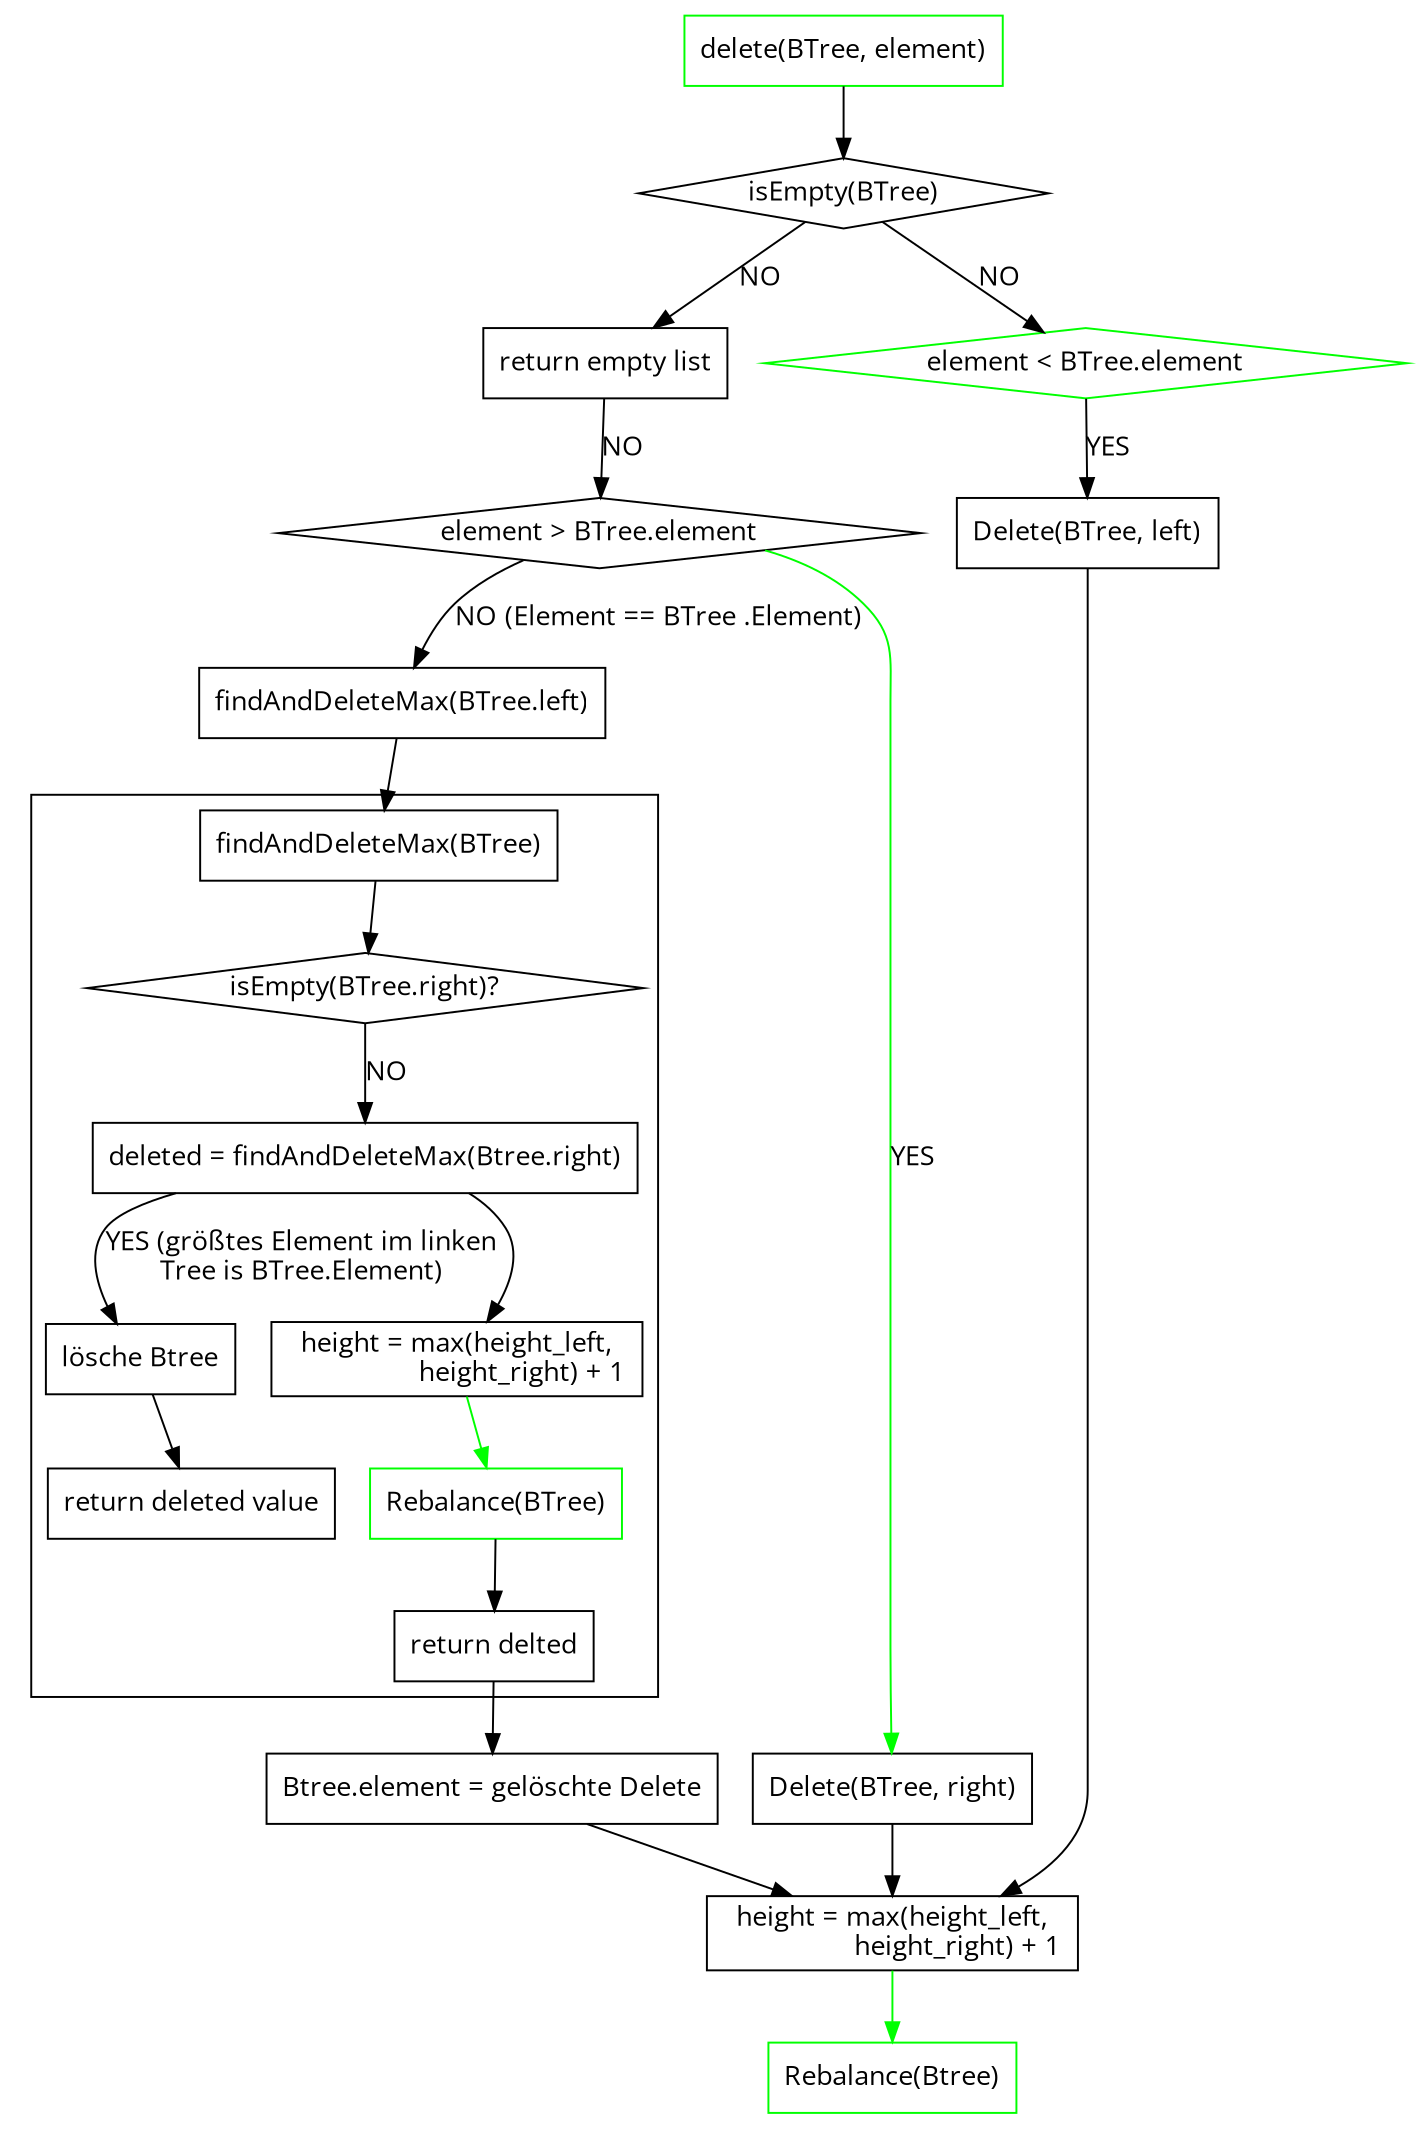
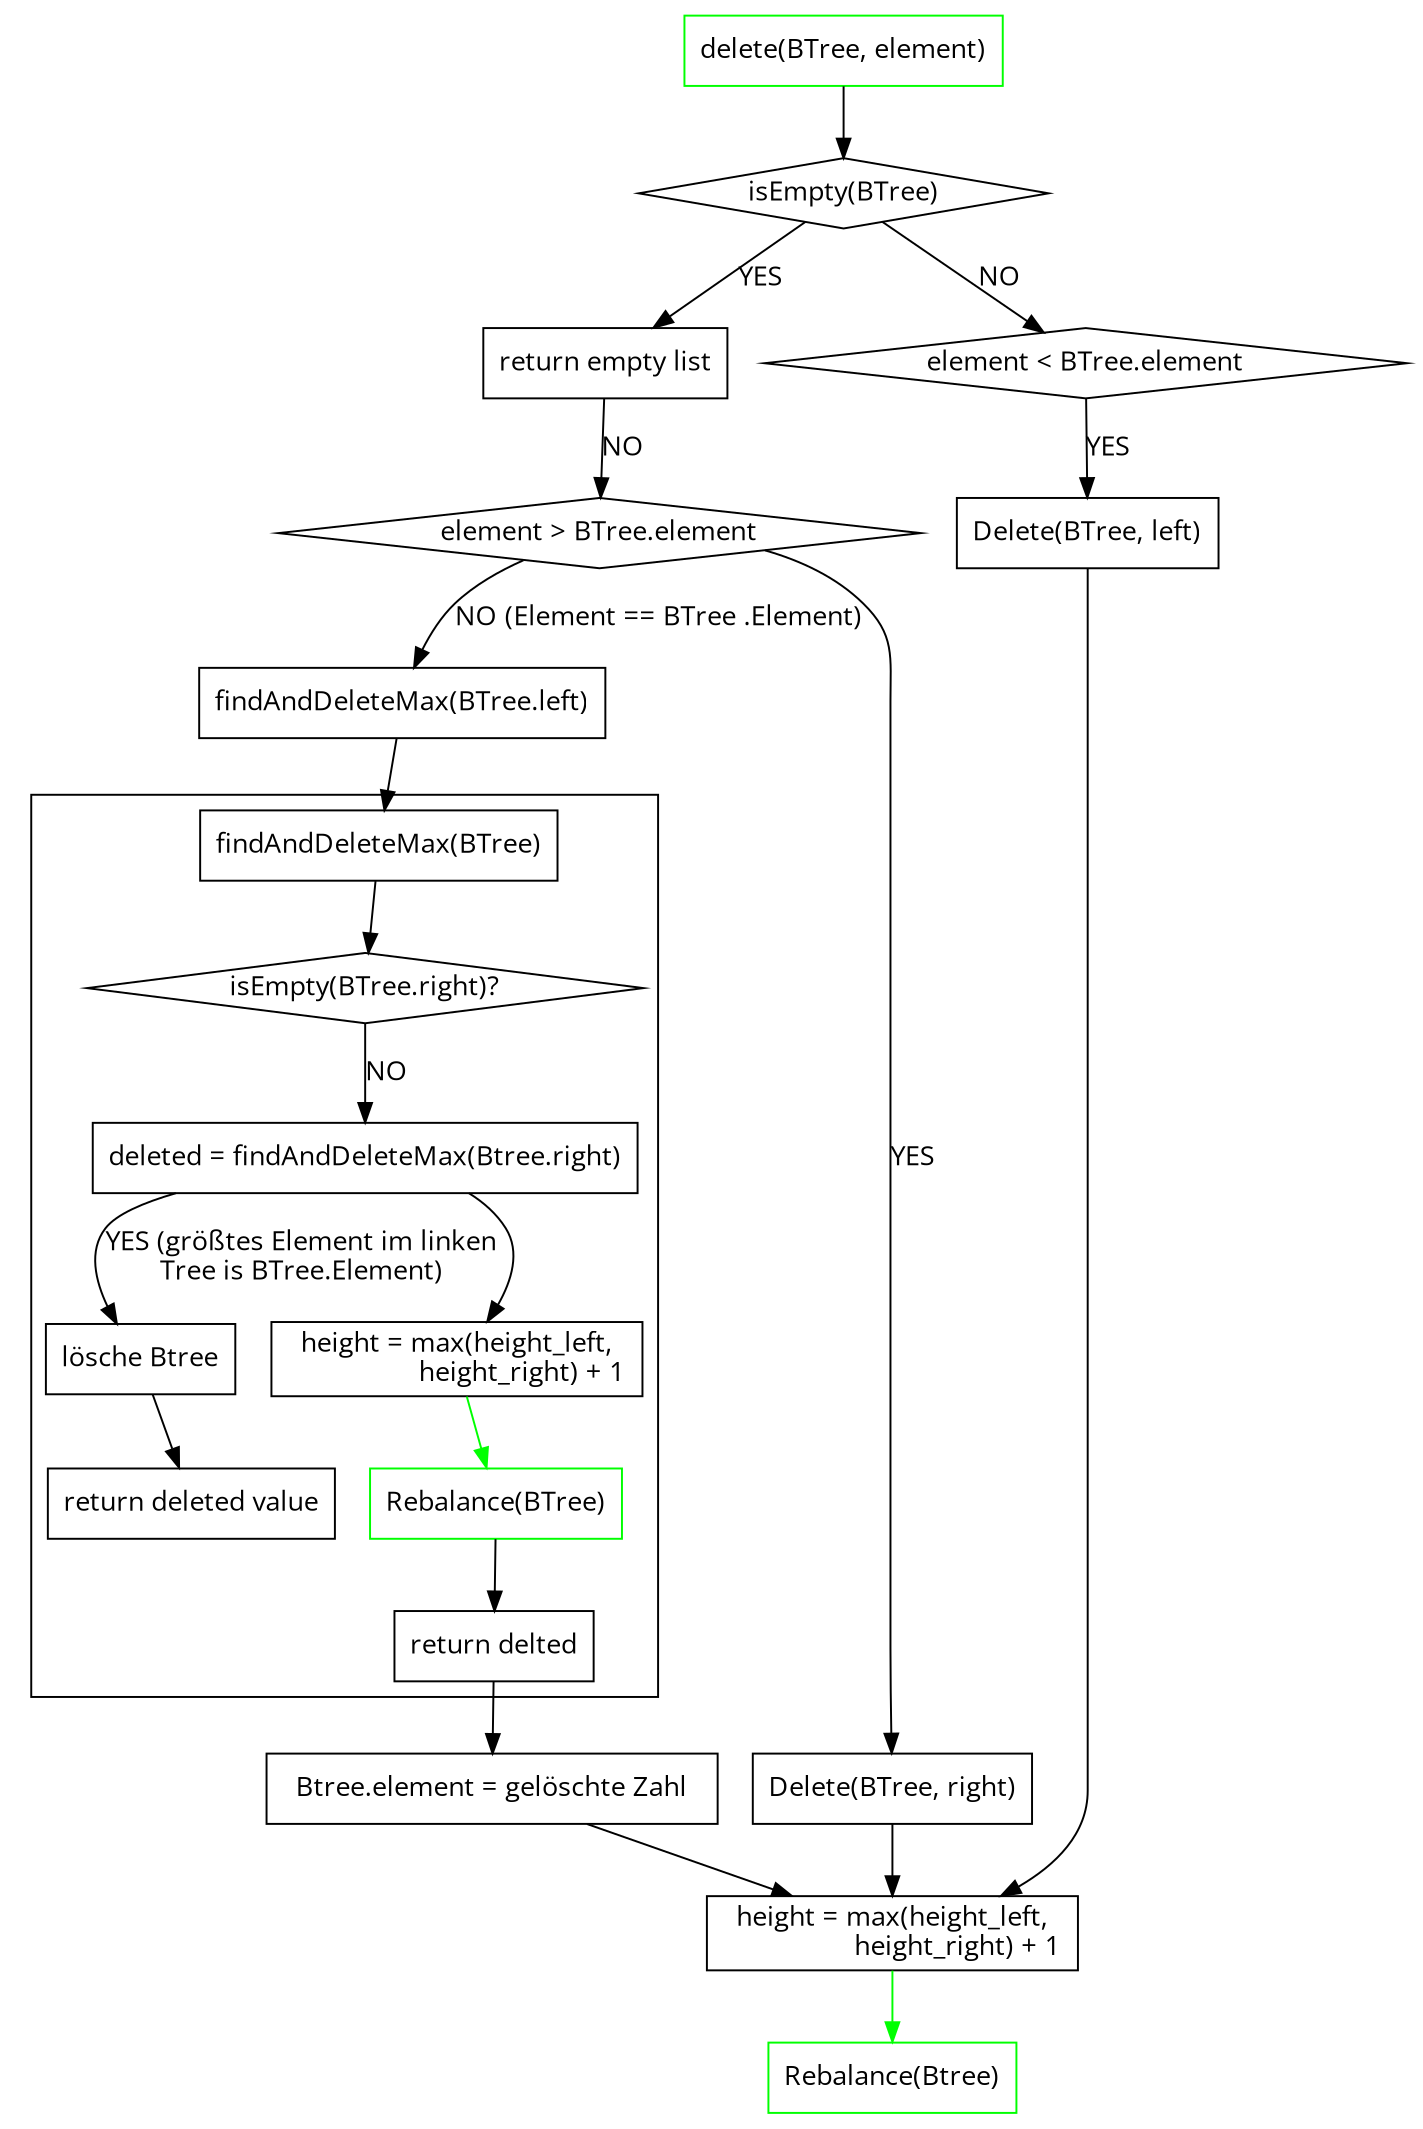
(761, 278) -> (761, 278)
(1086, 363) -> (1086, 363)
(890, 1108) -> (890, 1108)
(492, 1789) -> (492, 1789)
